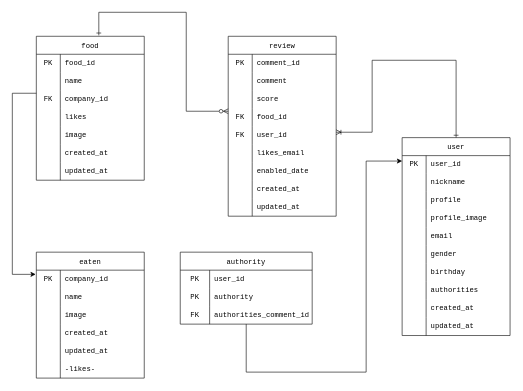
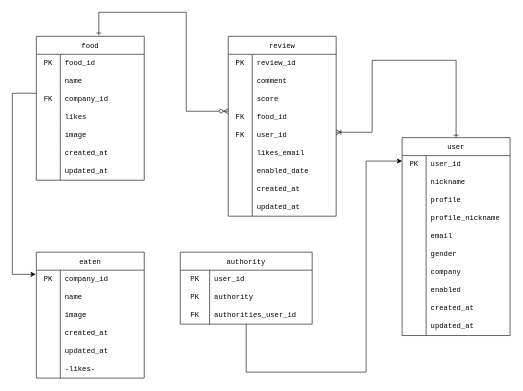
(276, 63) -> (273, 63)
(455, 219) -> (461, 219)
(446, 273) -> (445, 273)
(451, 291) -> (444, 291)
(256, 315) -> (250, 315)
